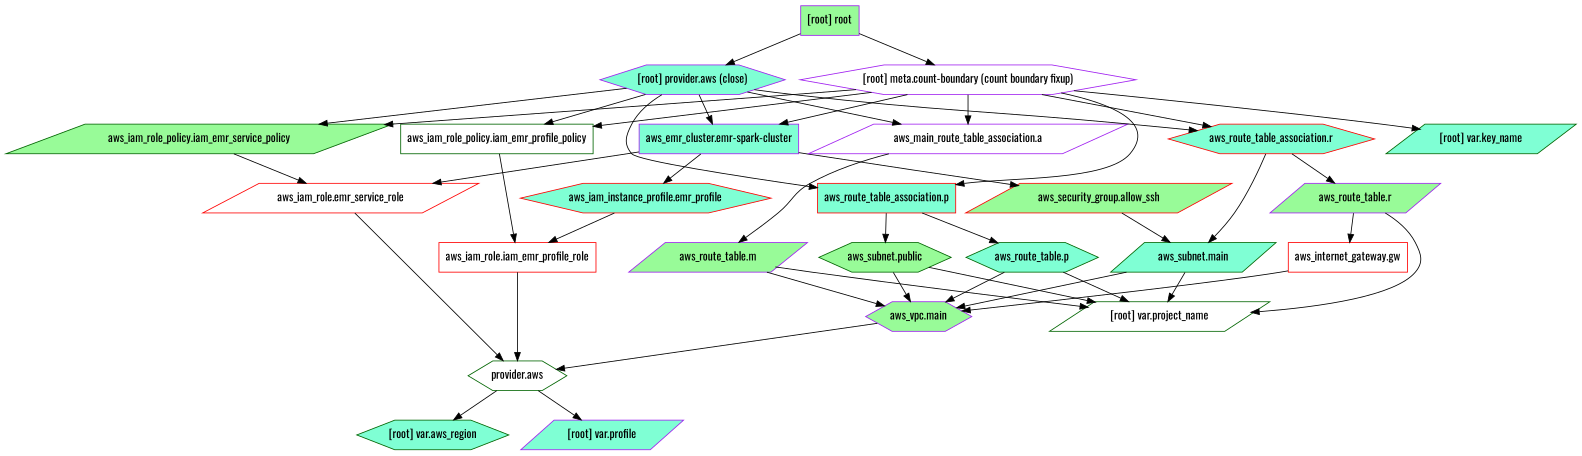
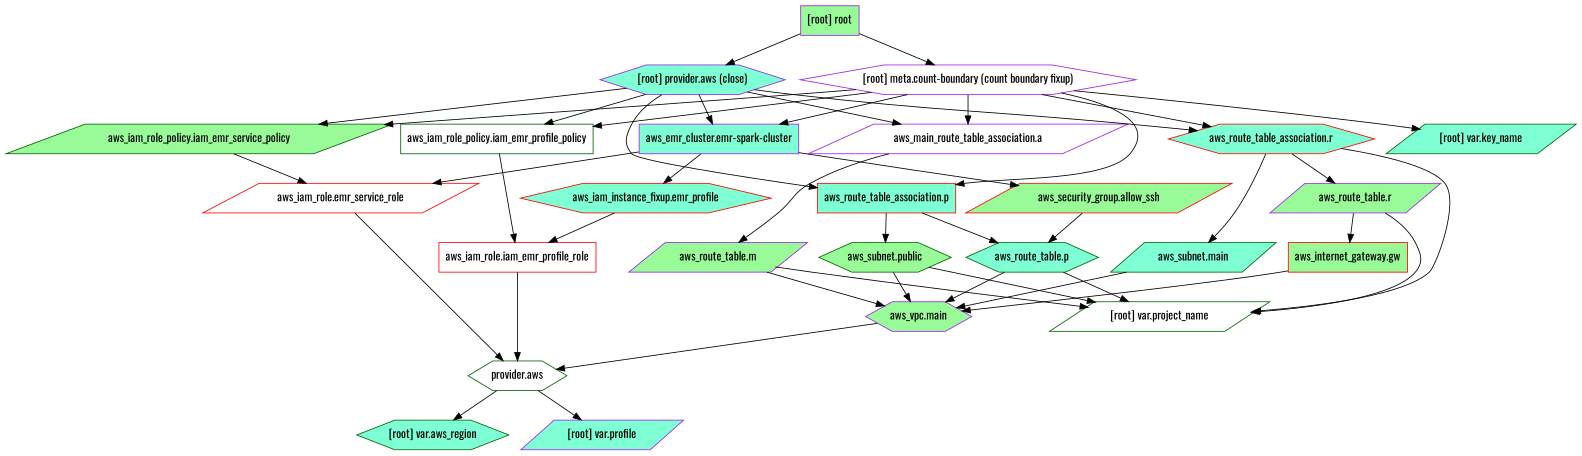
(646, 198) -> (646, 198)
(1142, 226) -> (1069, 225)
(1348, 257) -> (1348, 257)
(1180, 281) -> (1436, 259)
